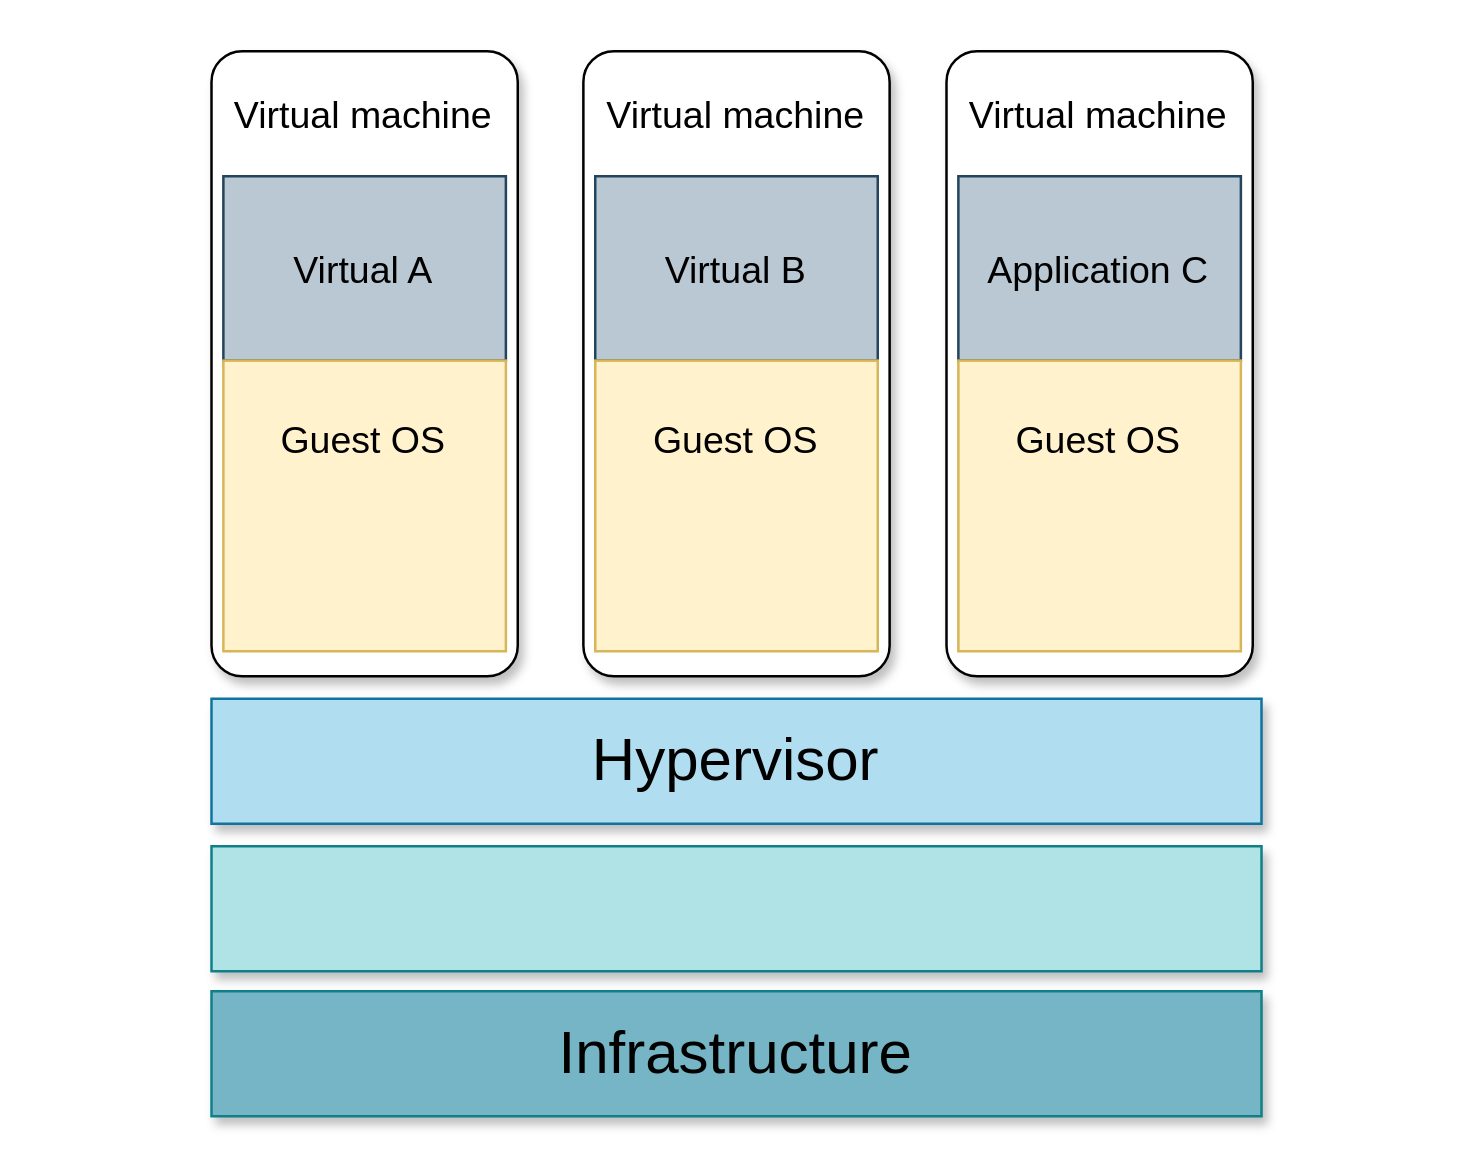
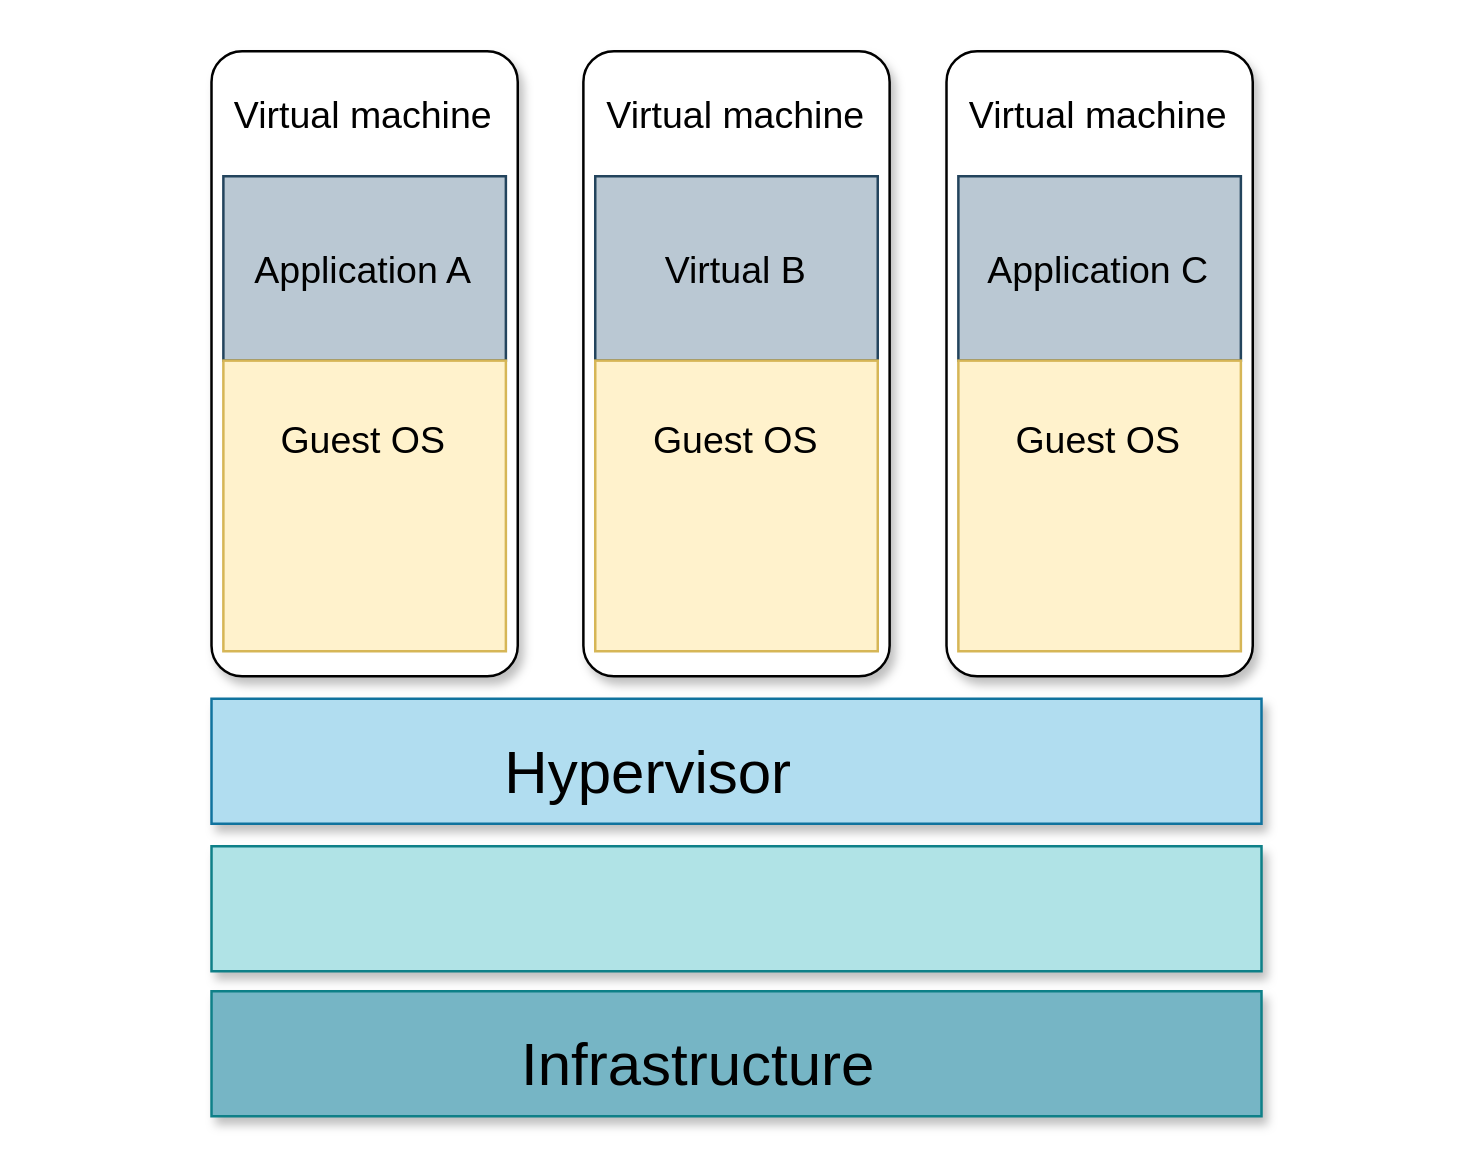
(364, 269) -> (364, 269)
(736, 761) -> (649, 774)
(736, 1054) -> (699, 1066)
